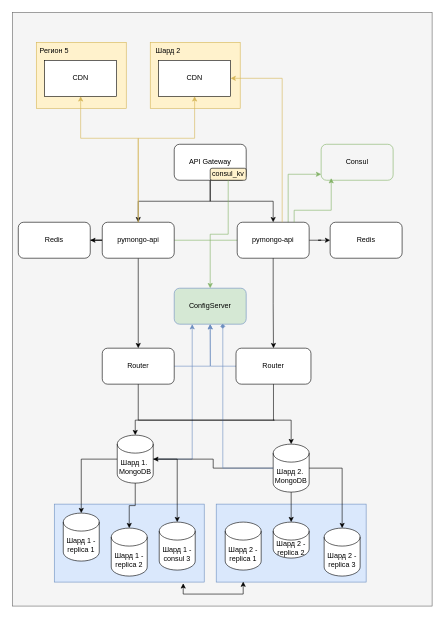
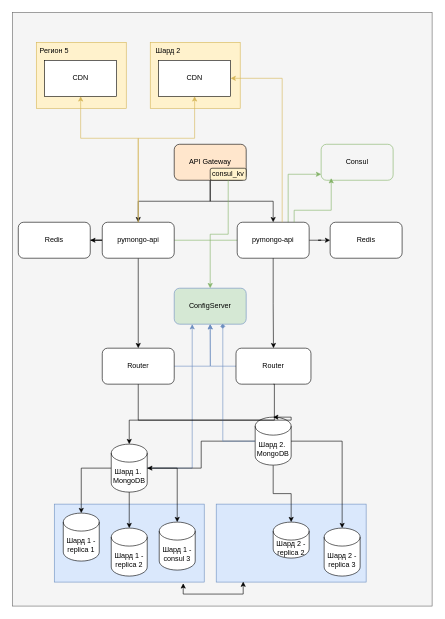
(210, 162) -> (210, 162)
(135, 459) -> (129, 468)
(291, 468) -> (273, 441)
(243, 546) -> none
